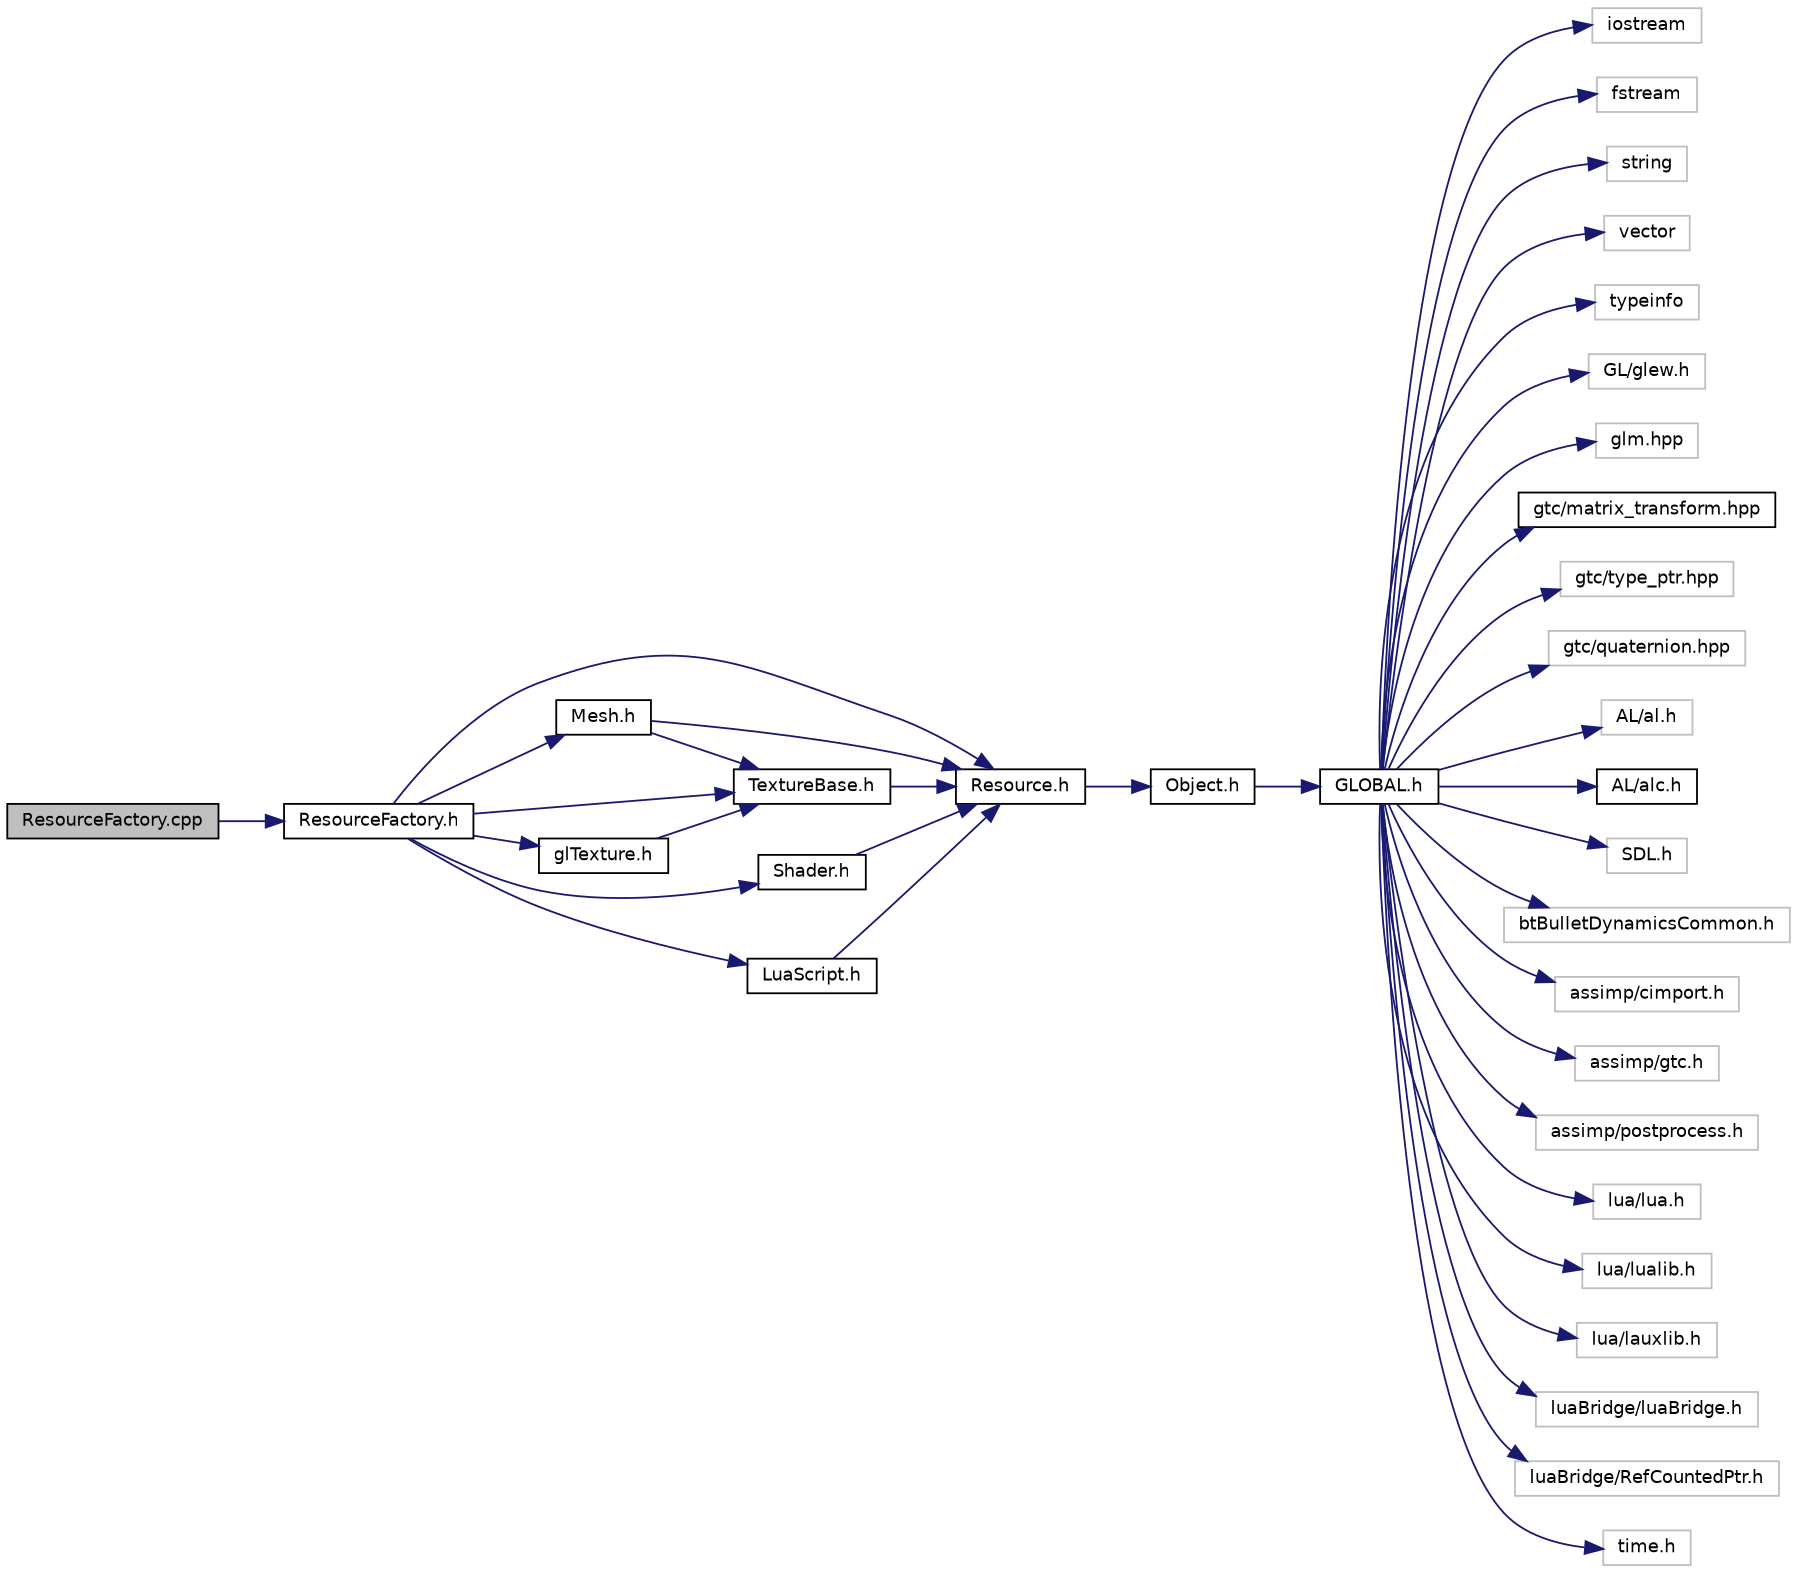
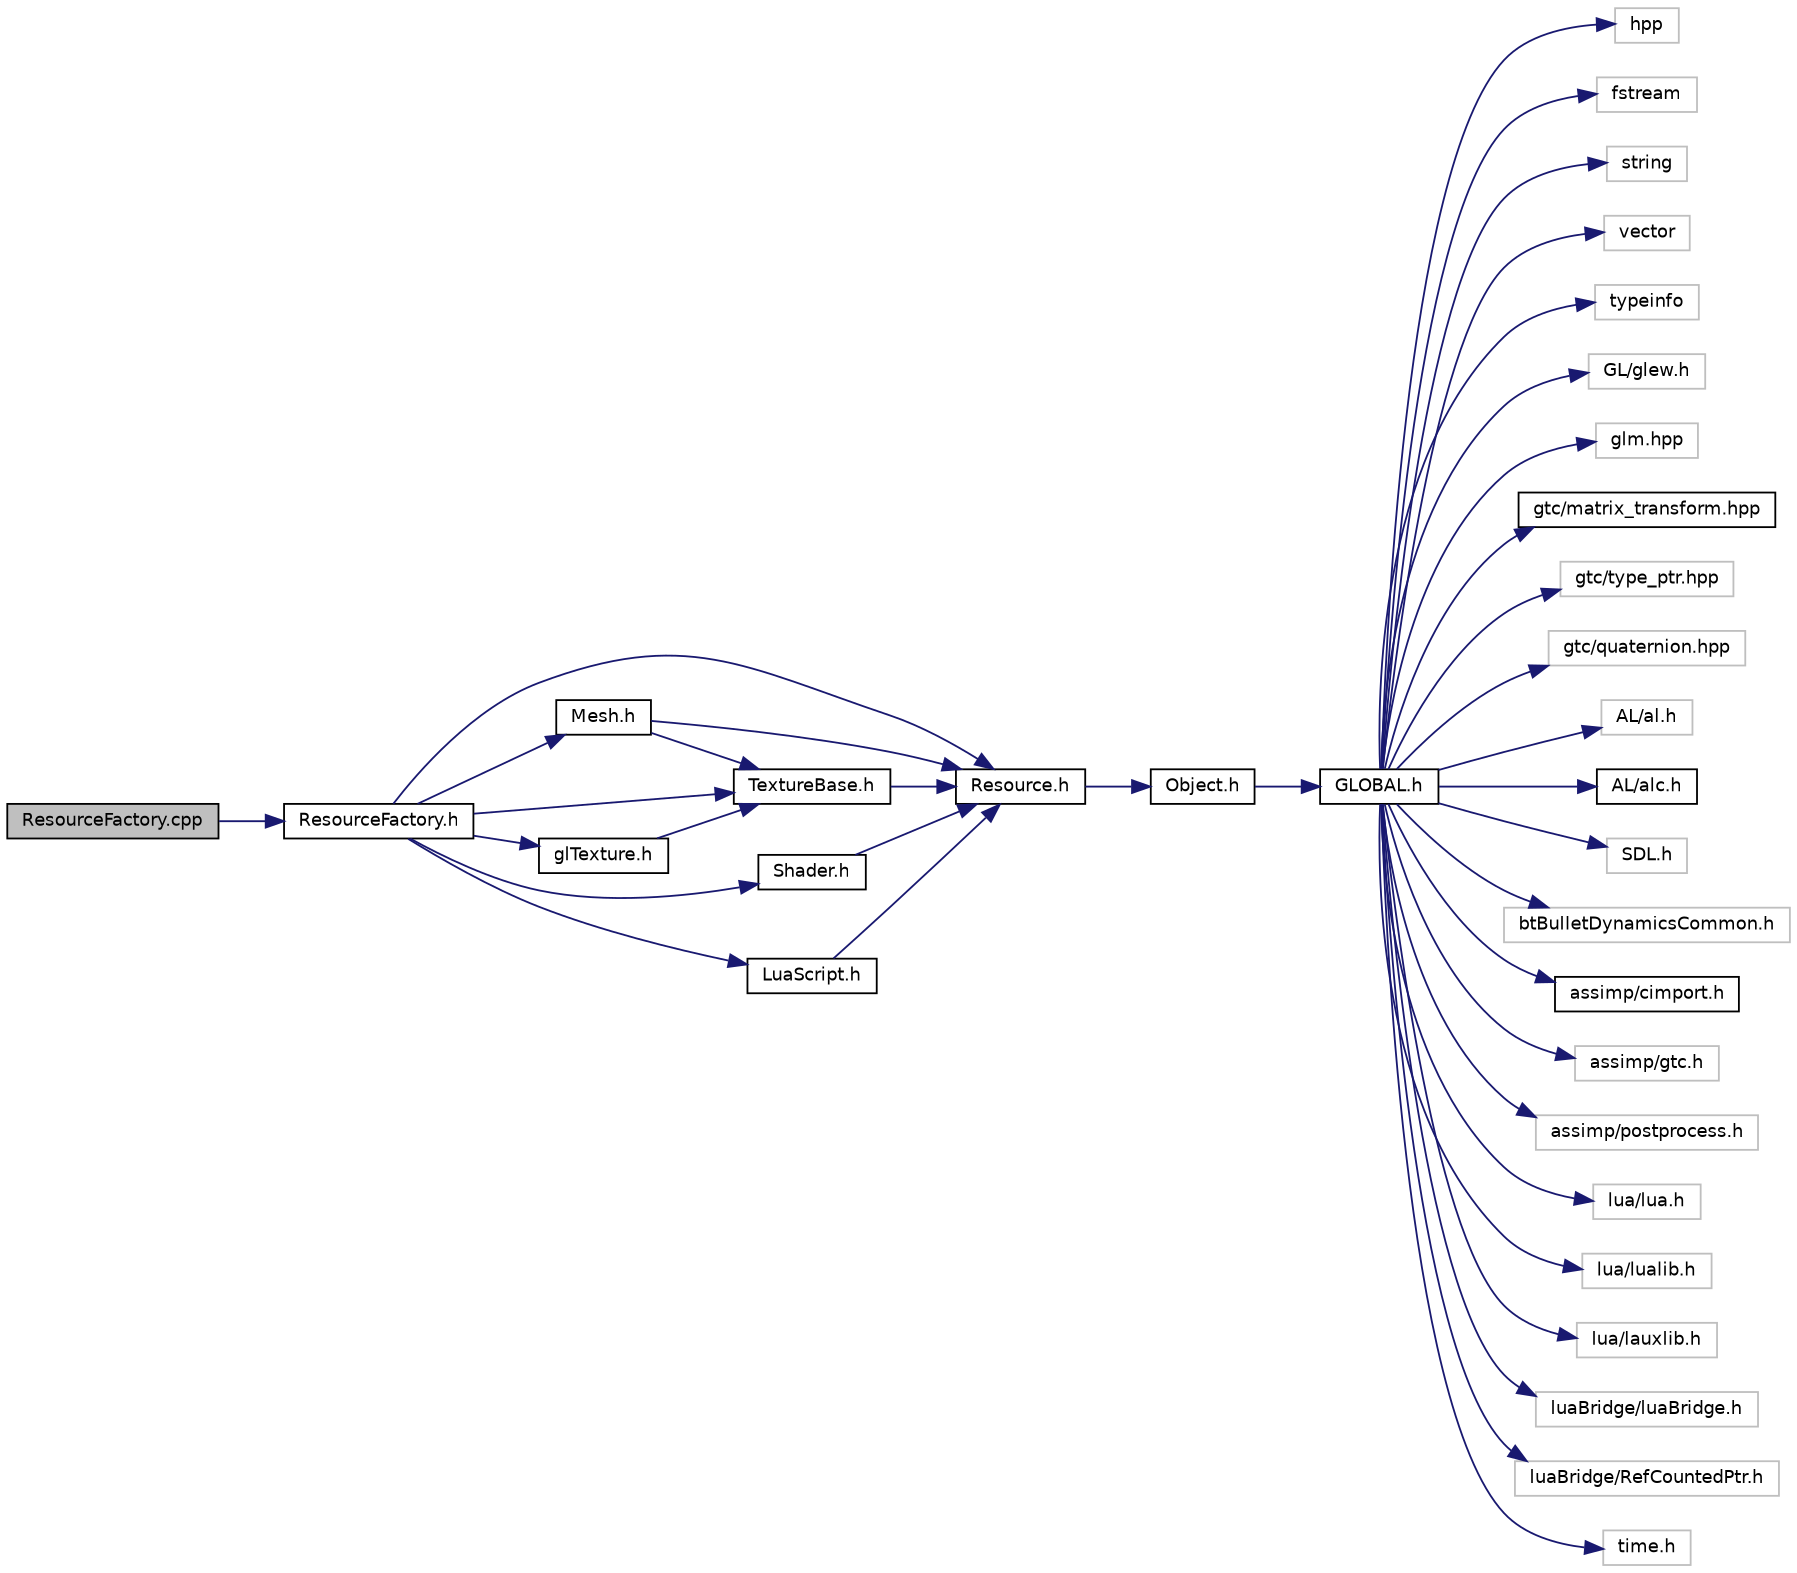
(1647, 25) -> (1647, 25)
(1647, 994) -> (1647, 994)
